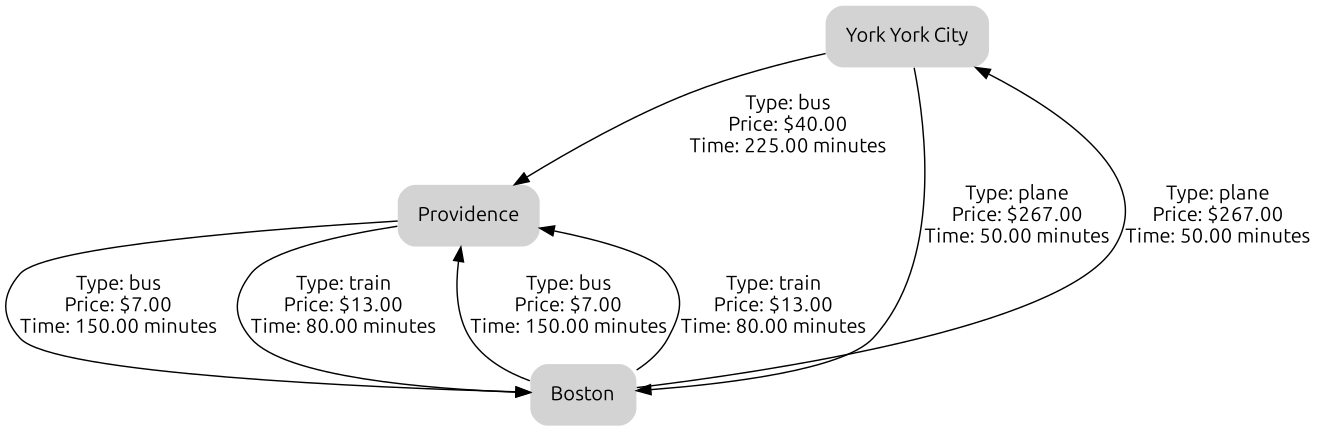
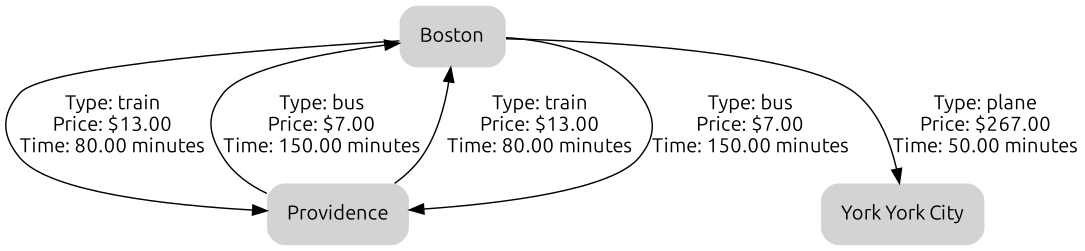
(670, 101) -> none
(888, 317) -> none
